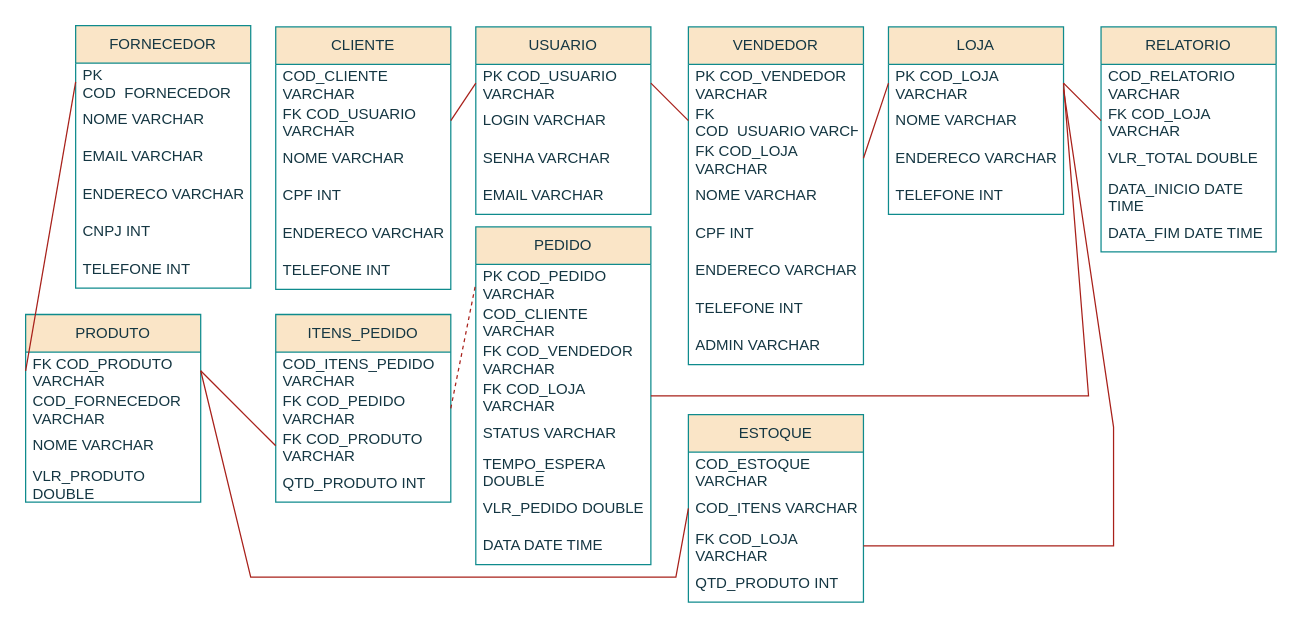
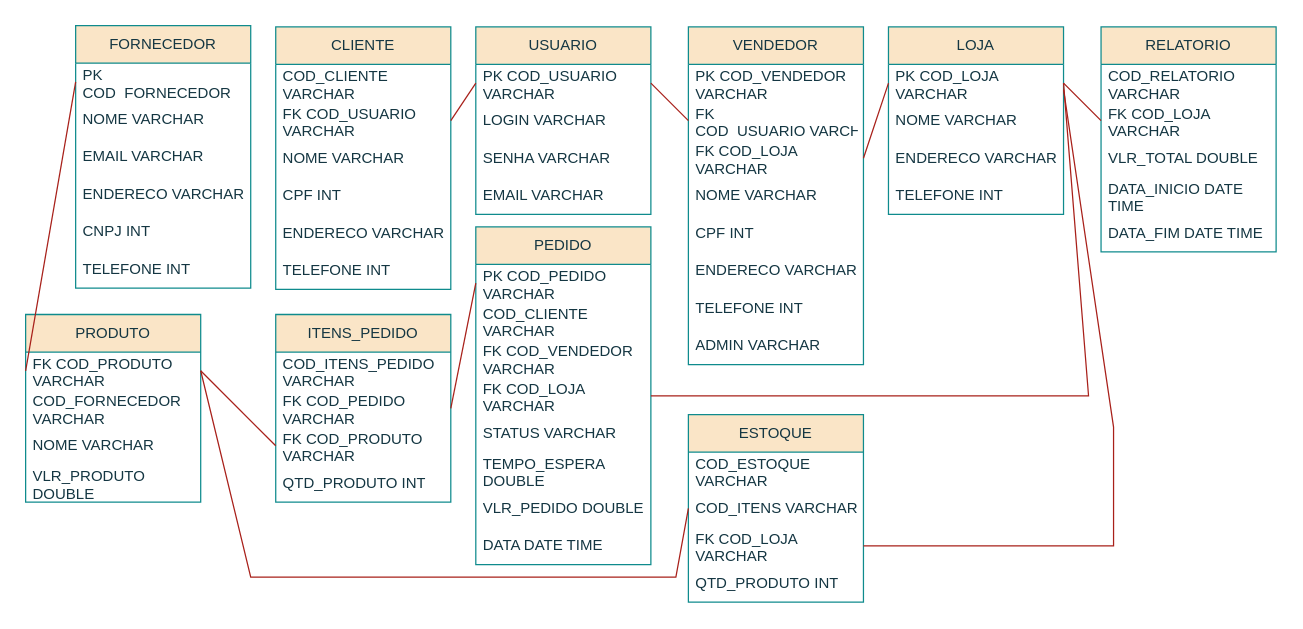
(462, 349) -> (462, 349)
